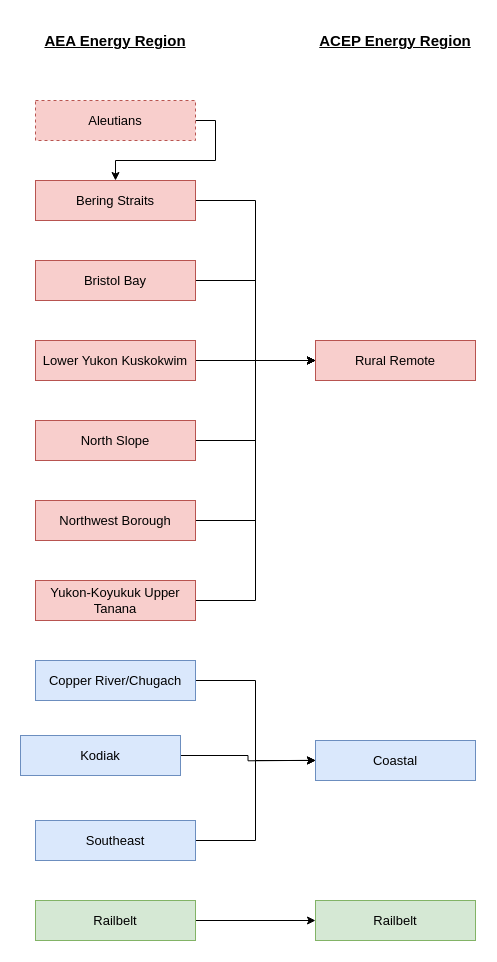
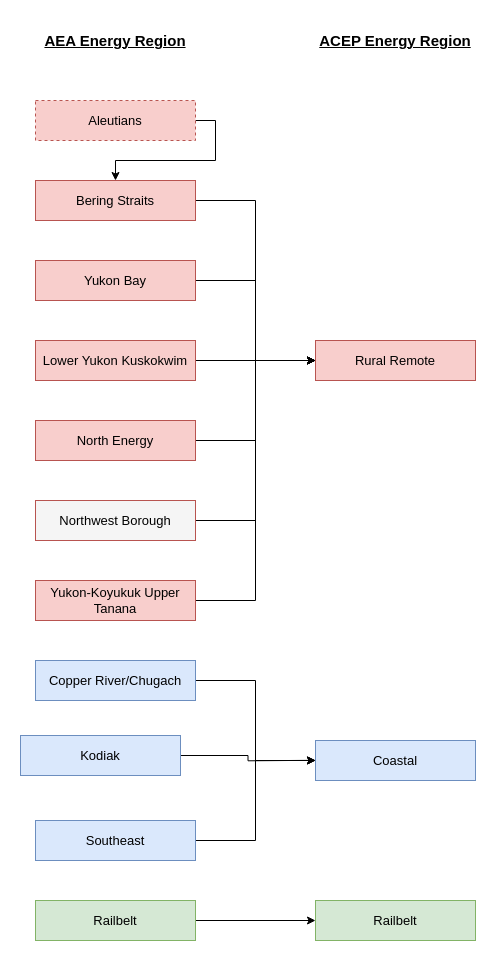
(116, 281) -> (116, 281)
(116, 441) -> (116, 441)
(116, 521) -> (116, 521)
